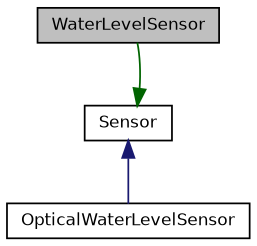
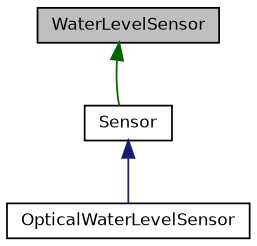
(140, 66) -> (117, 83)
